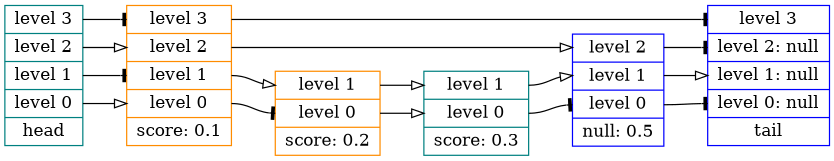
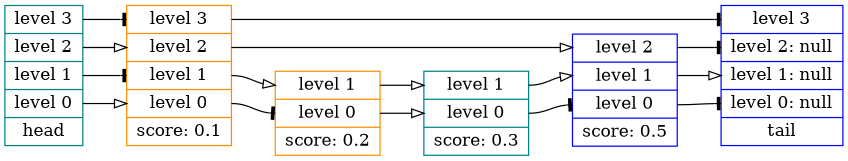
(618, 132) -> (625, 132)
